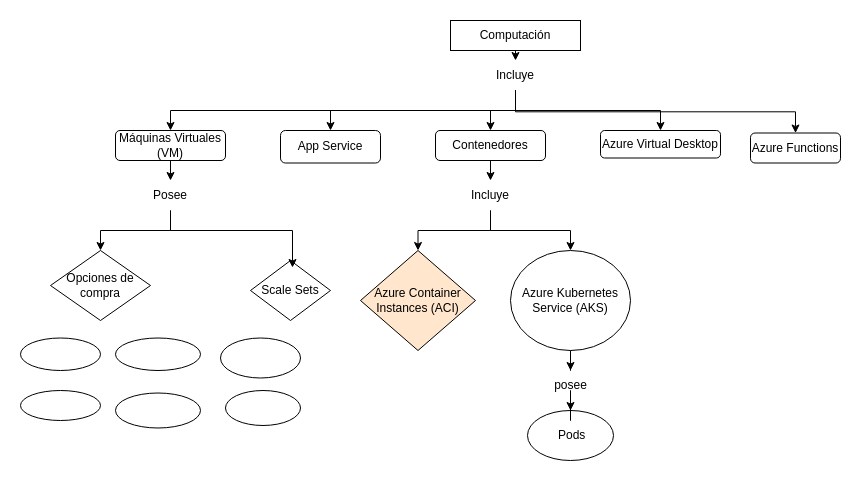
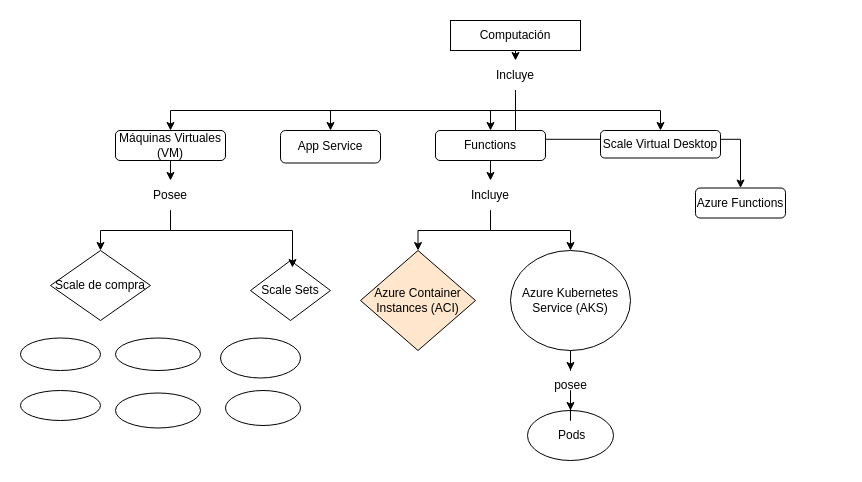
(661, 145) -> (661, 145)
(491, 146) -> (491, 146)
(796, 148) -> (741, 203)
(101, 286) -> (101, 286)
